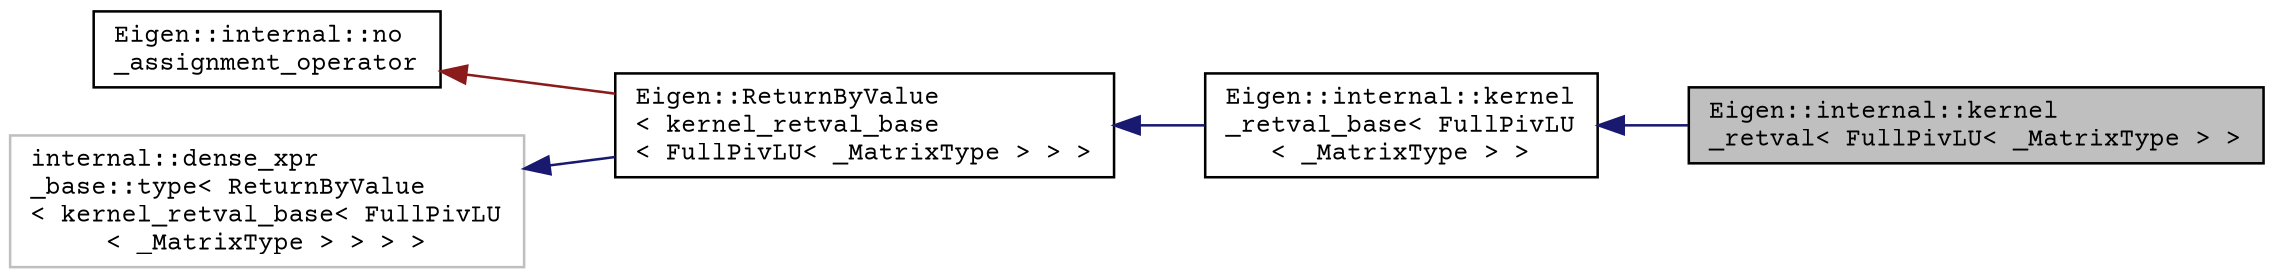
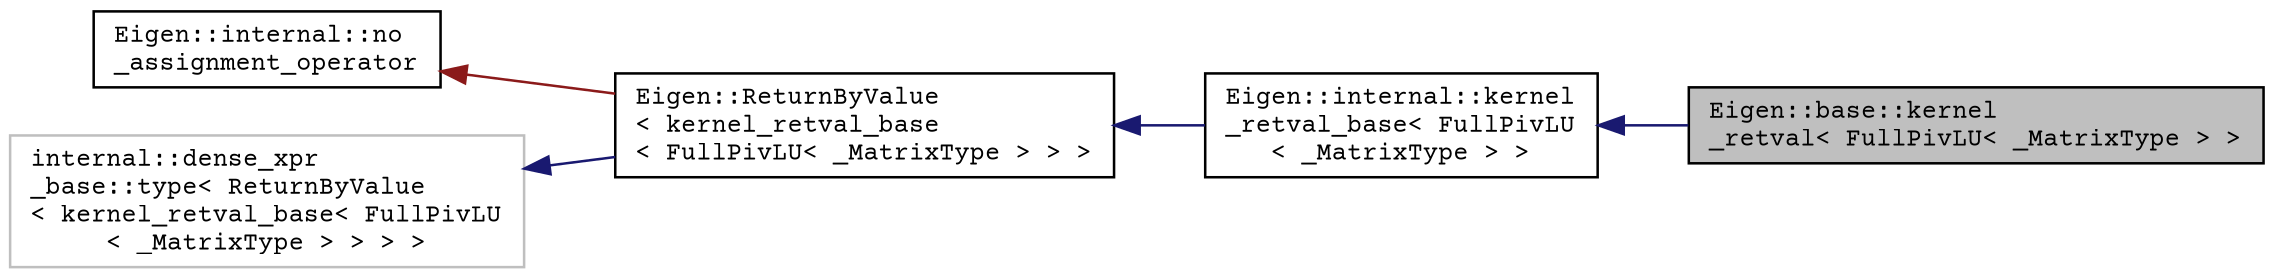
(1976, 125) -> (1976, 125)
